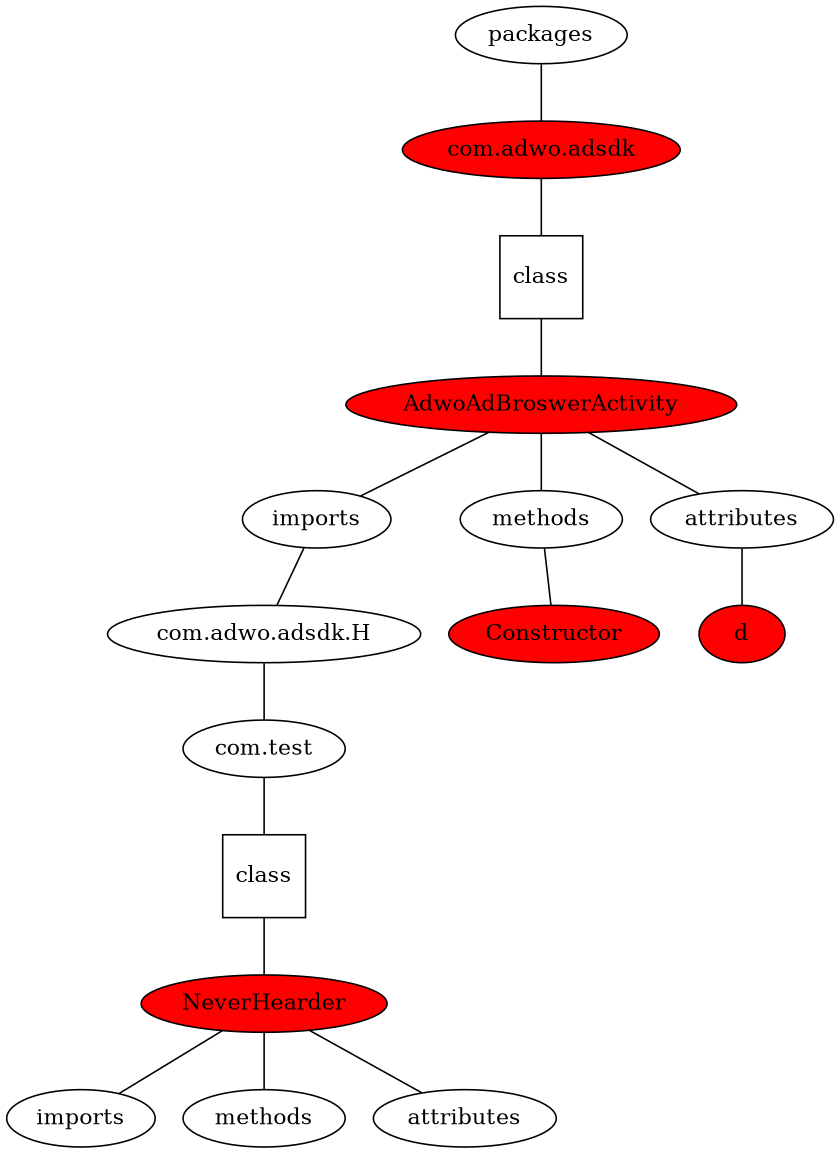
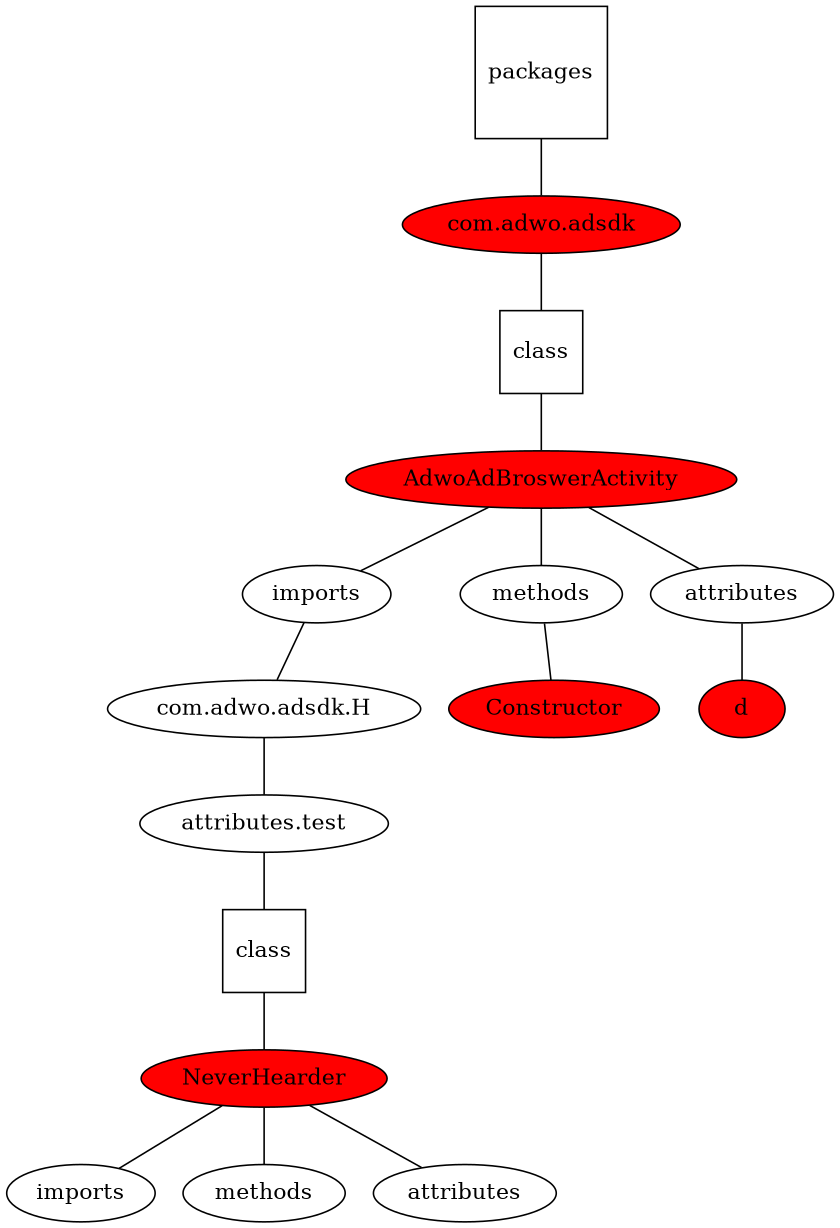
(541, 35) -> (541, 72)
(264, 749) -> (264, 824)
